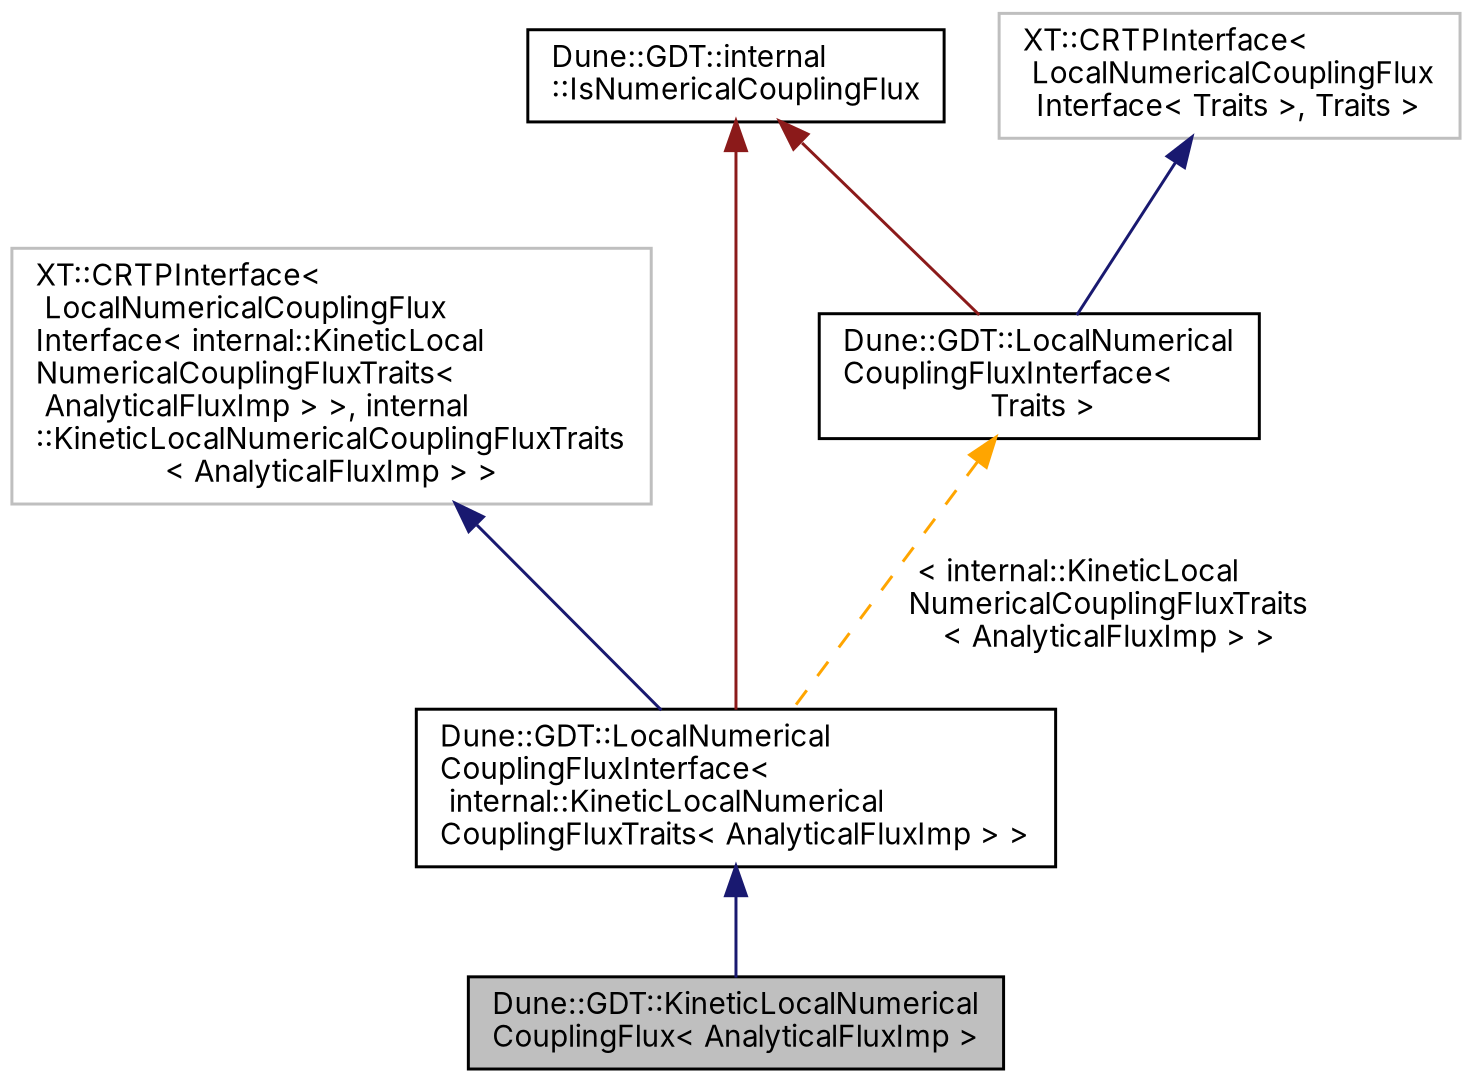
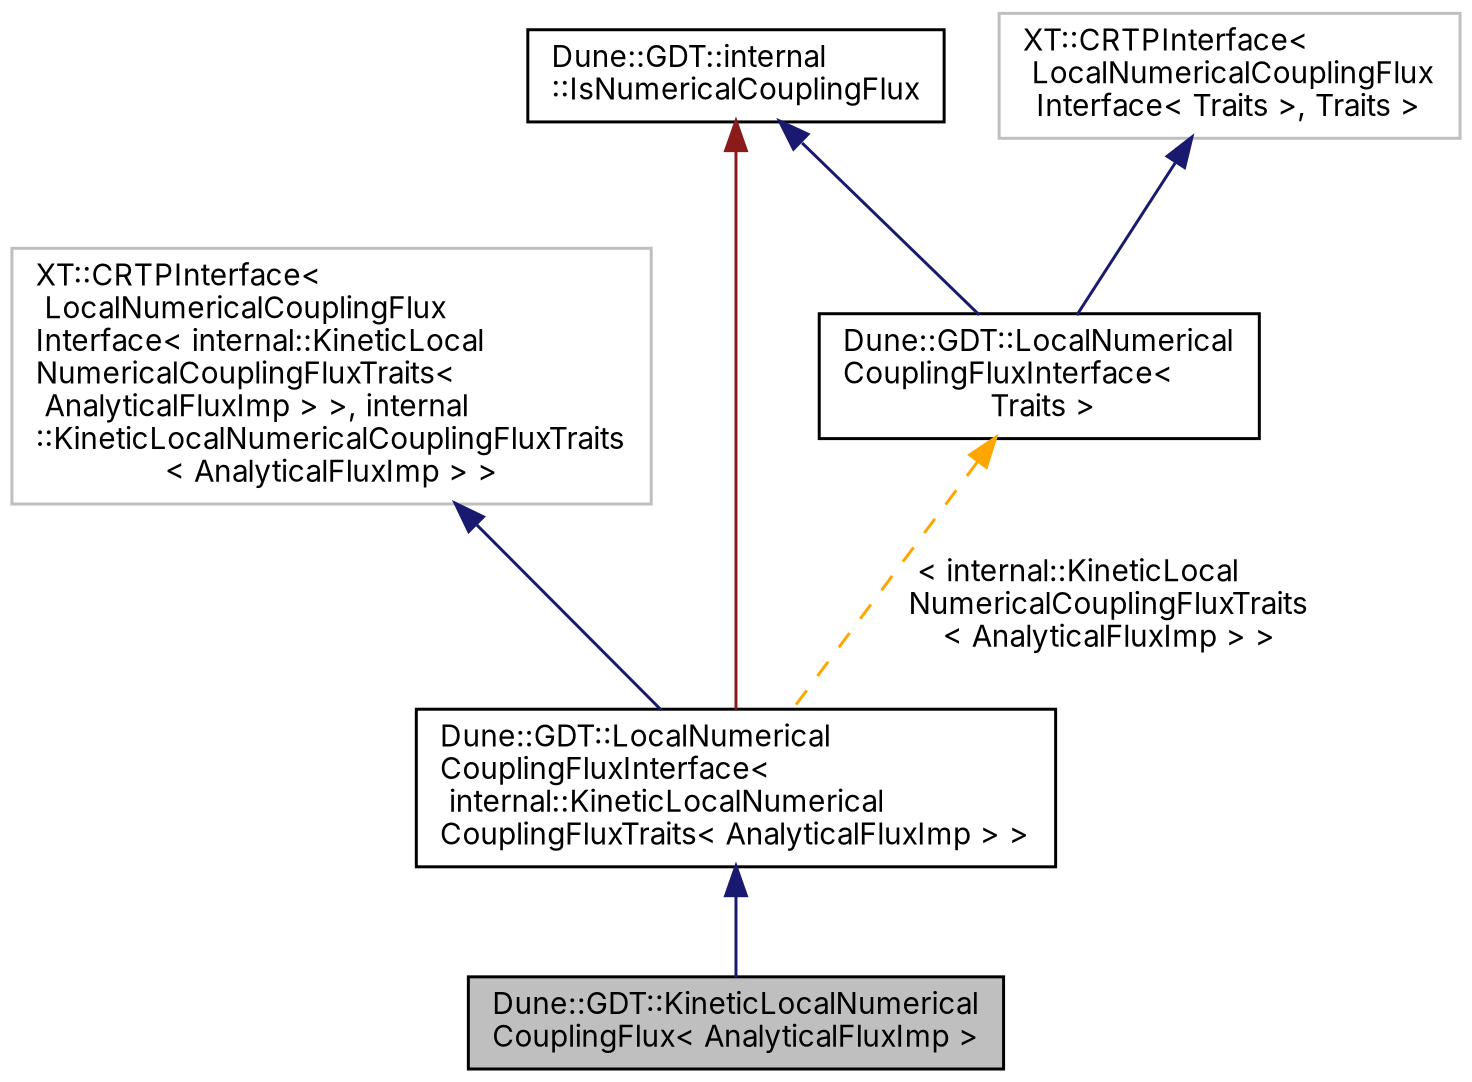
(891, 229) -> (891, 229)
